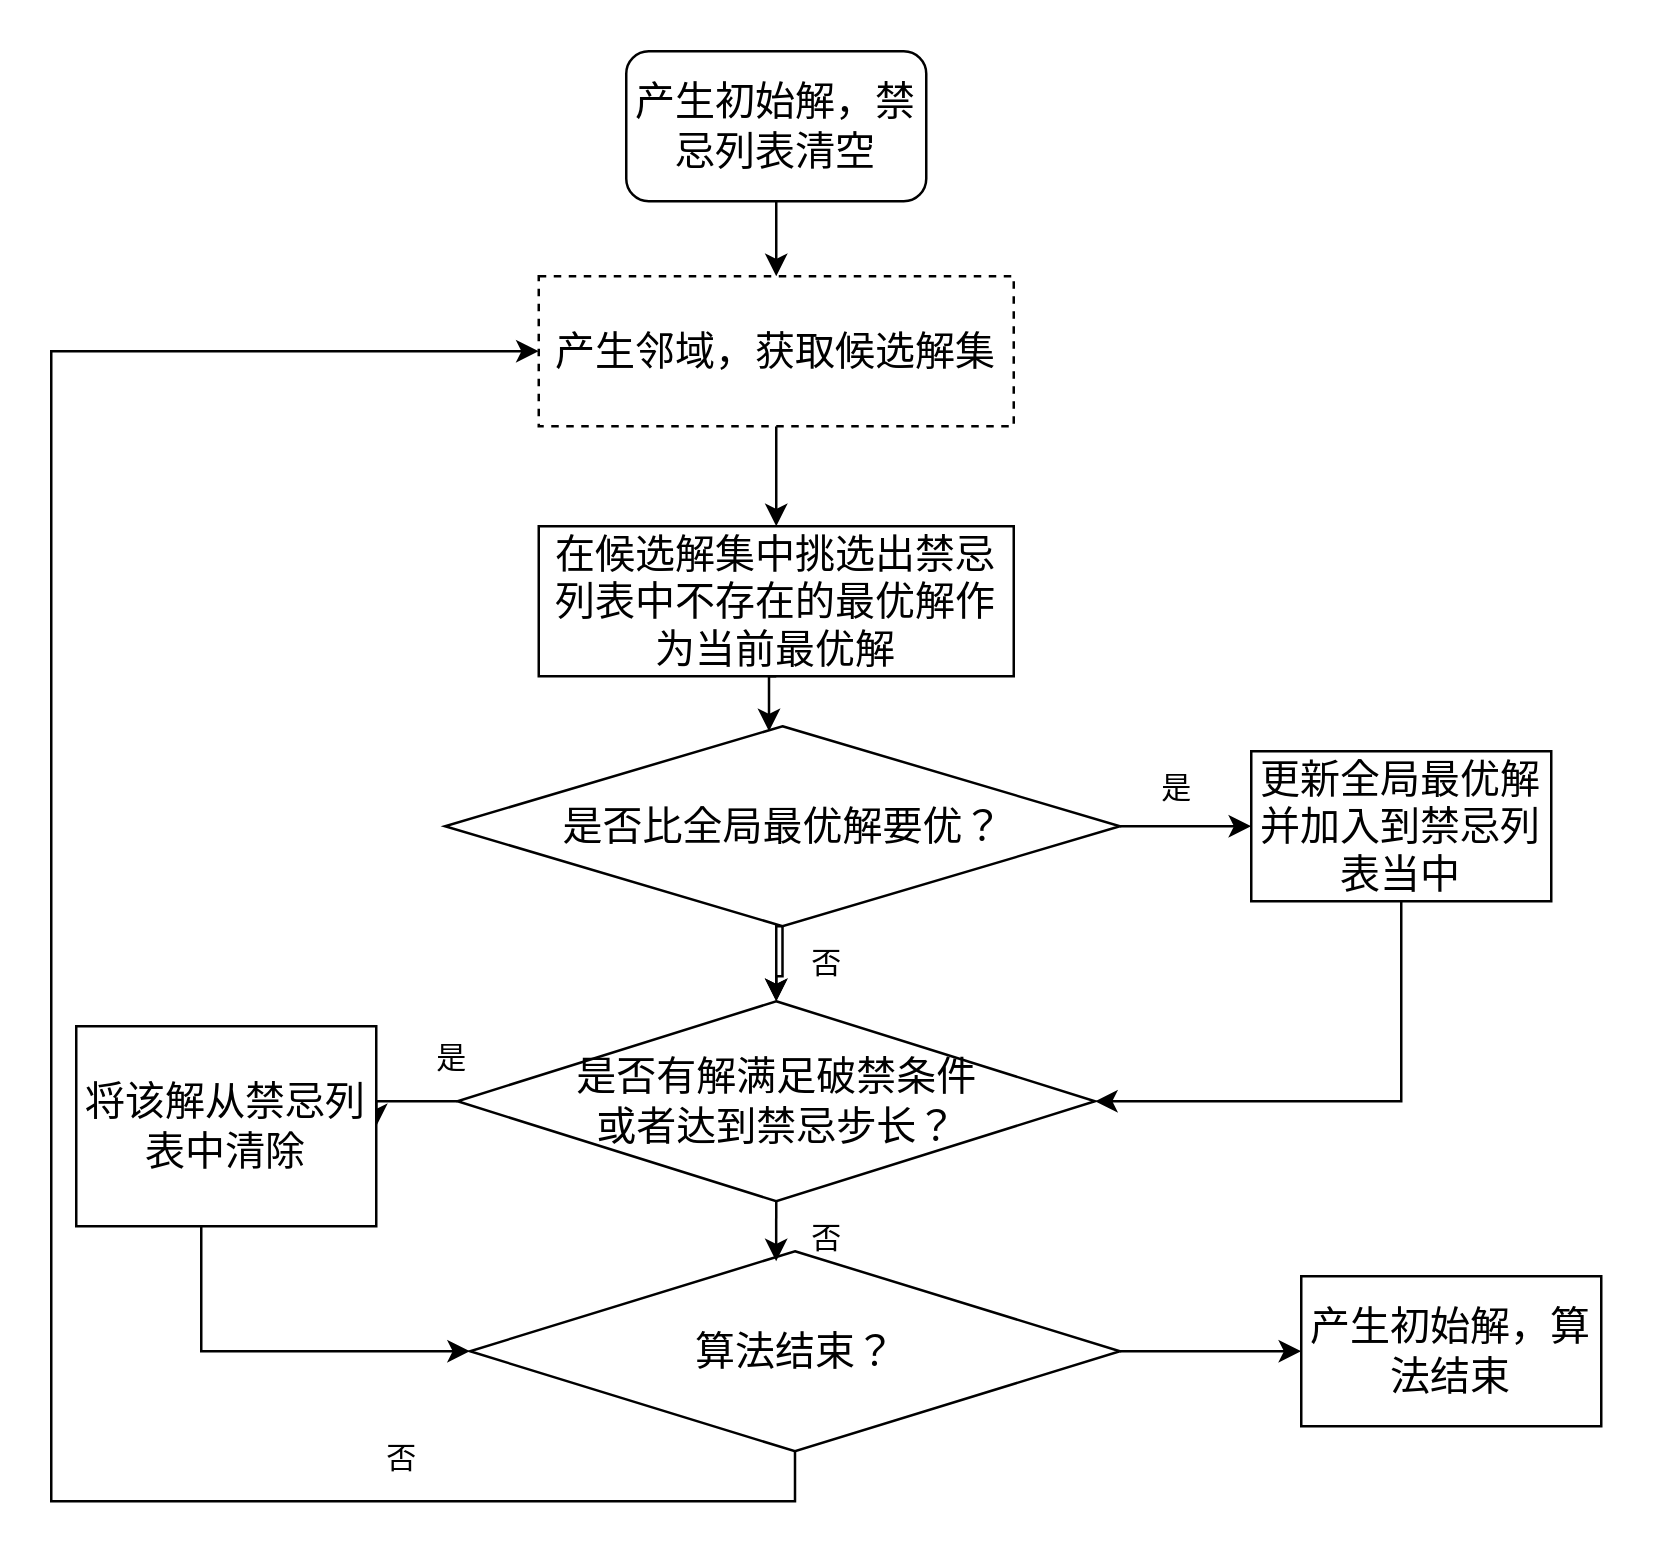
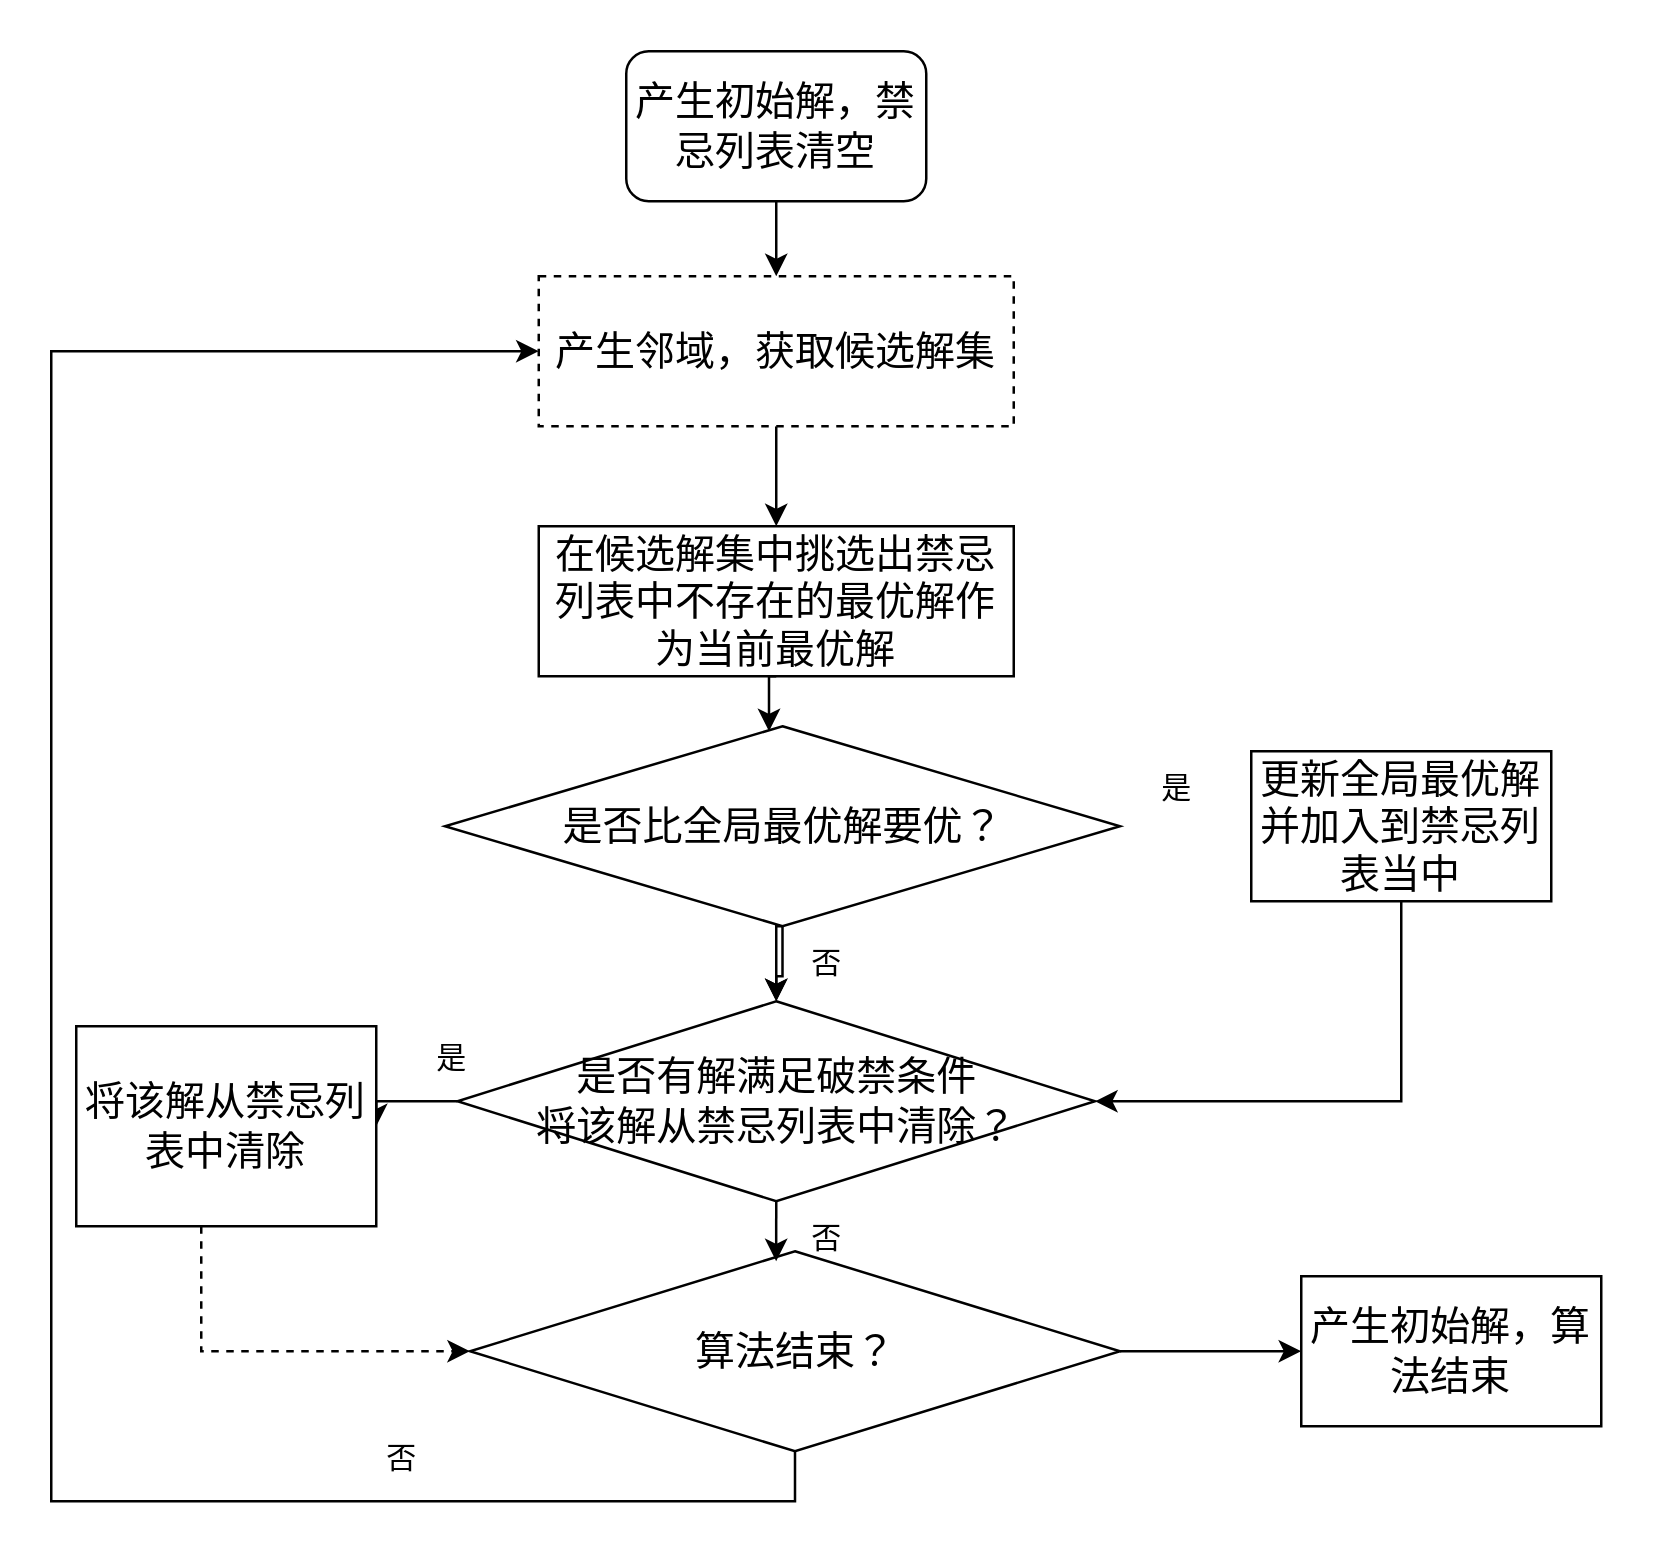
(1177, 826) -> none
(778, 1101) -> (778, 1101)
(266, 1351) -> (266, 1351)
